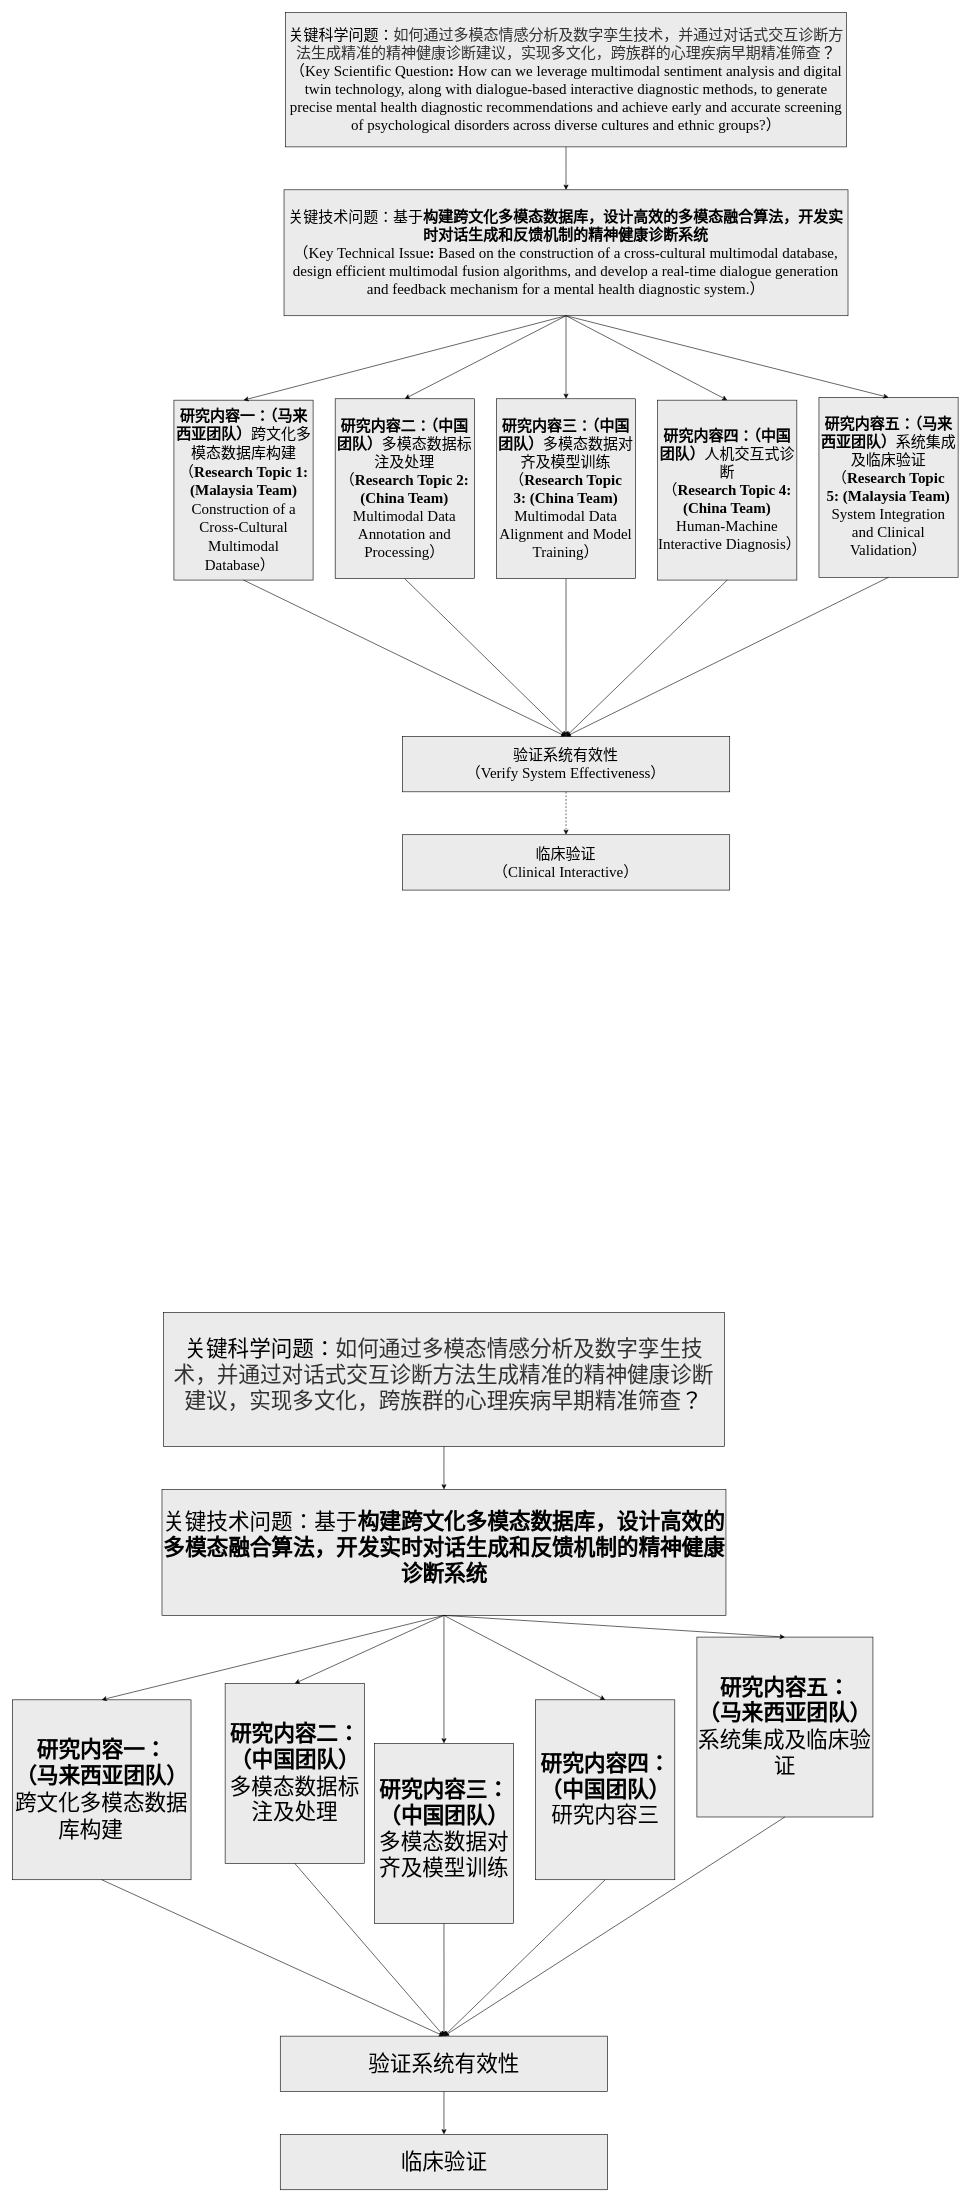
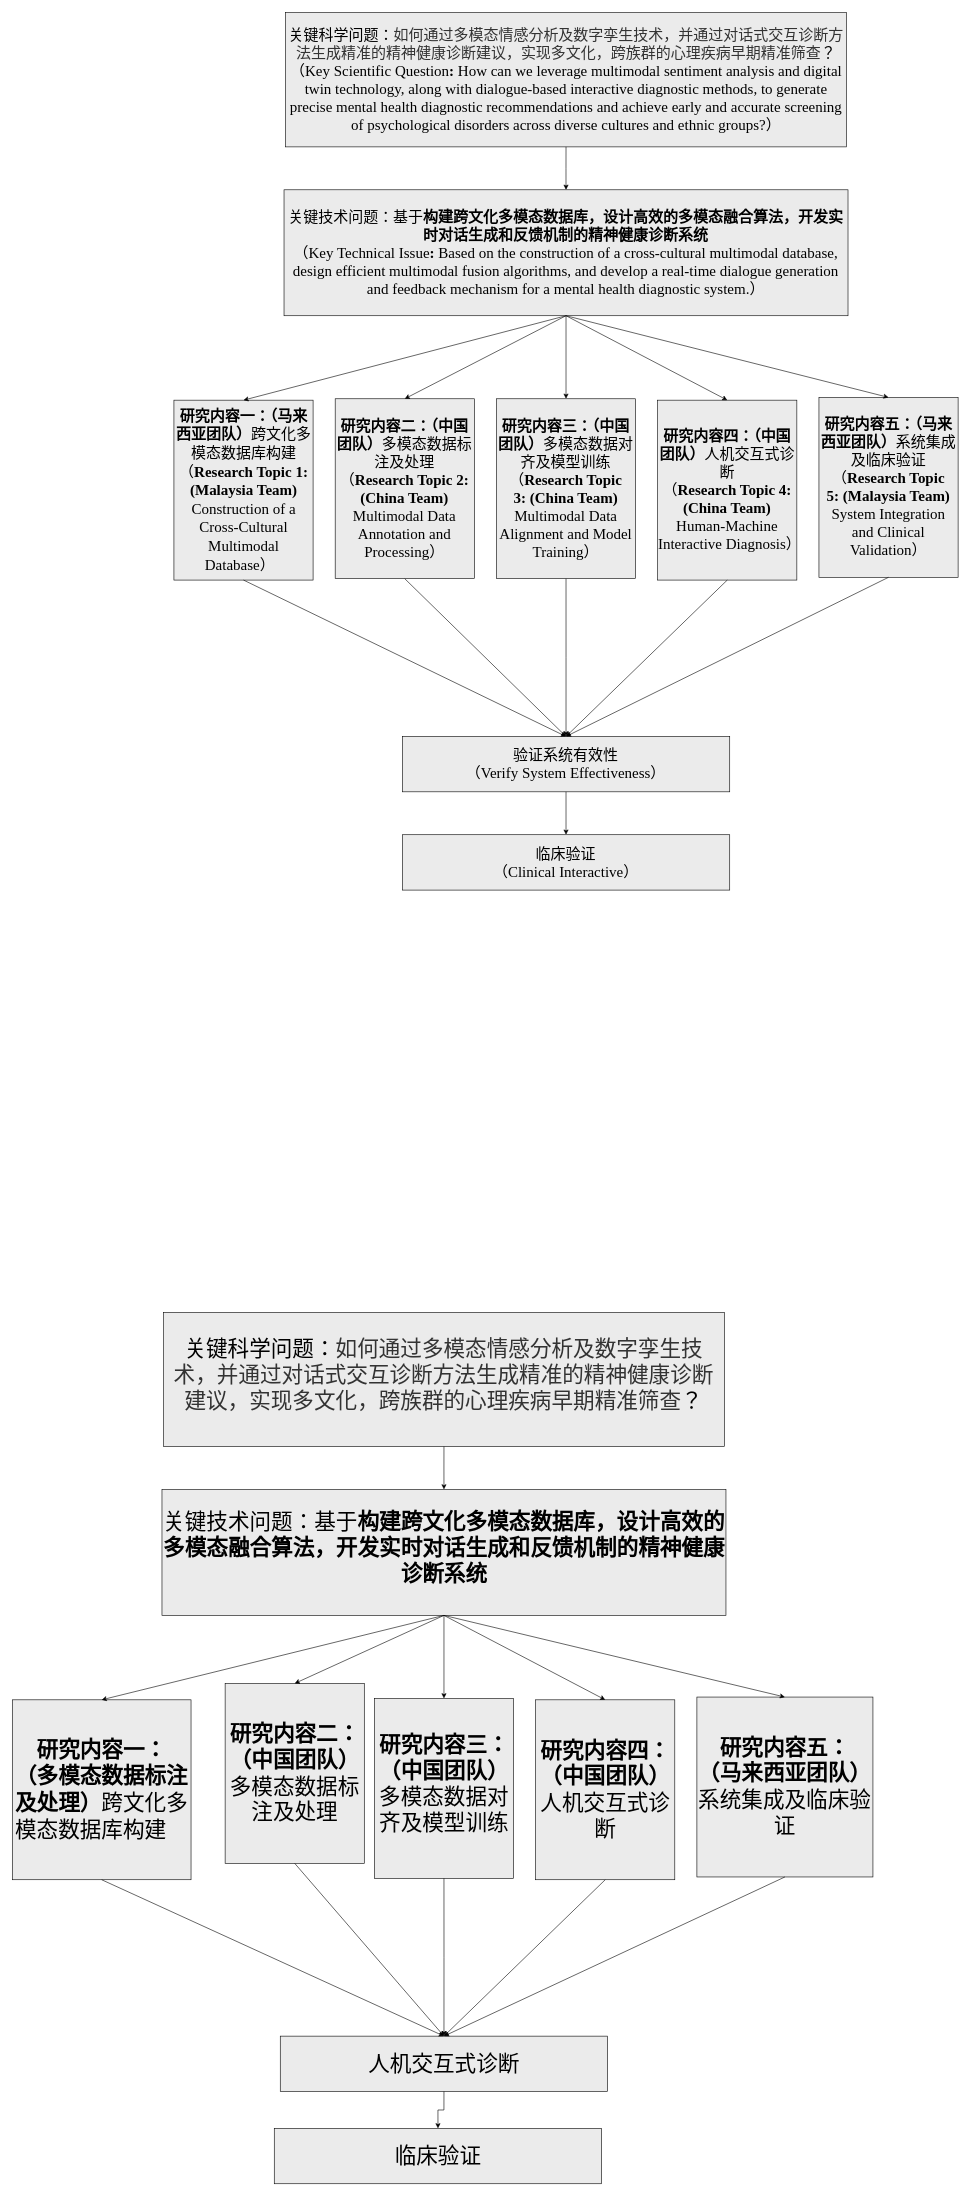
(566, 810) -> (566, 810)
(785, 1727) -> (785, 1787)
(102, 1790) -> (102, 1790)
(606, 1790) -> (606, 1790)
(444, 1834) -> (444, 1789)
(444, 2064) -> (444, 2064)
(444, 2163) -> (438, 2157)
